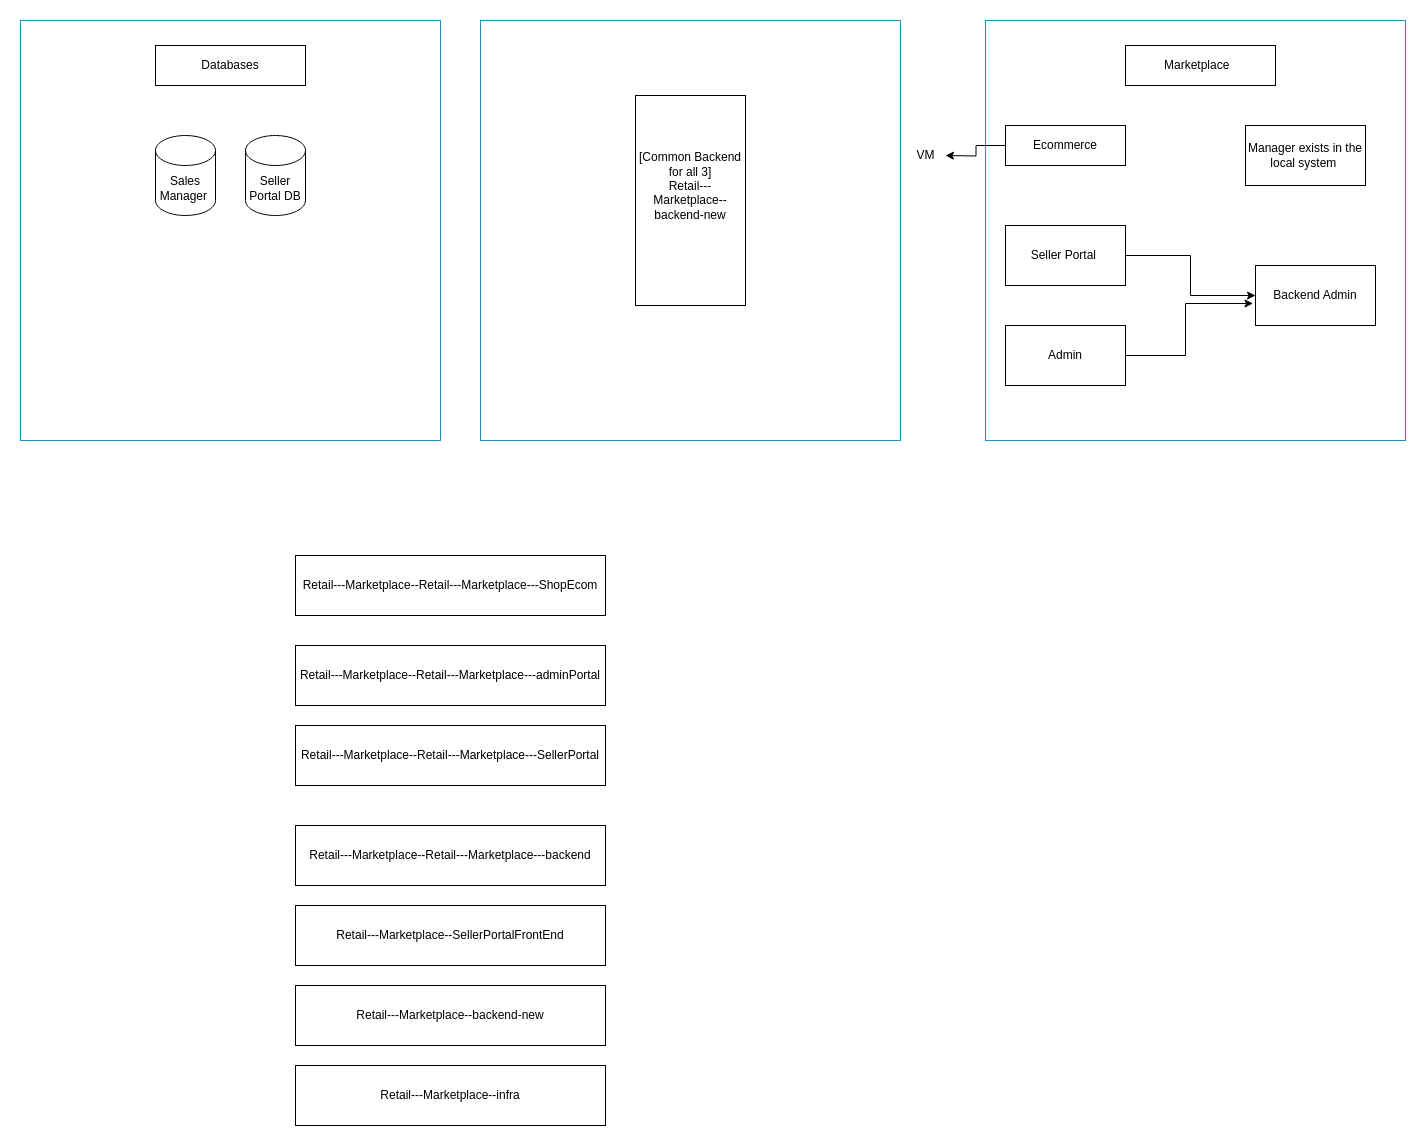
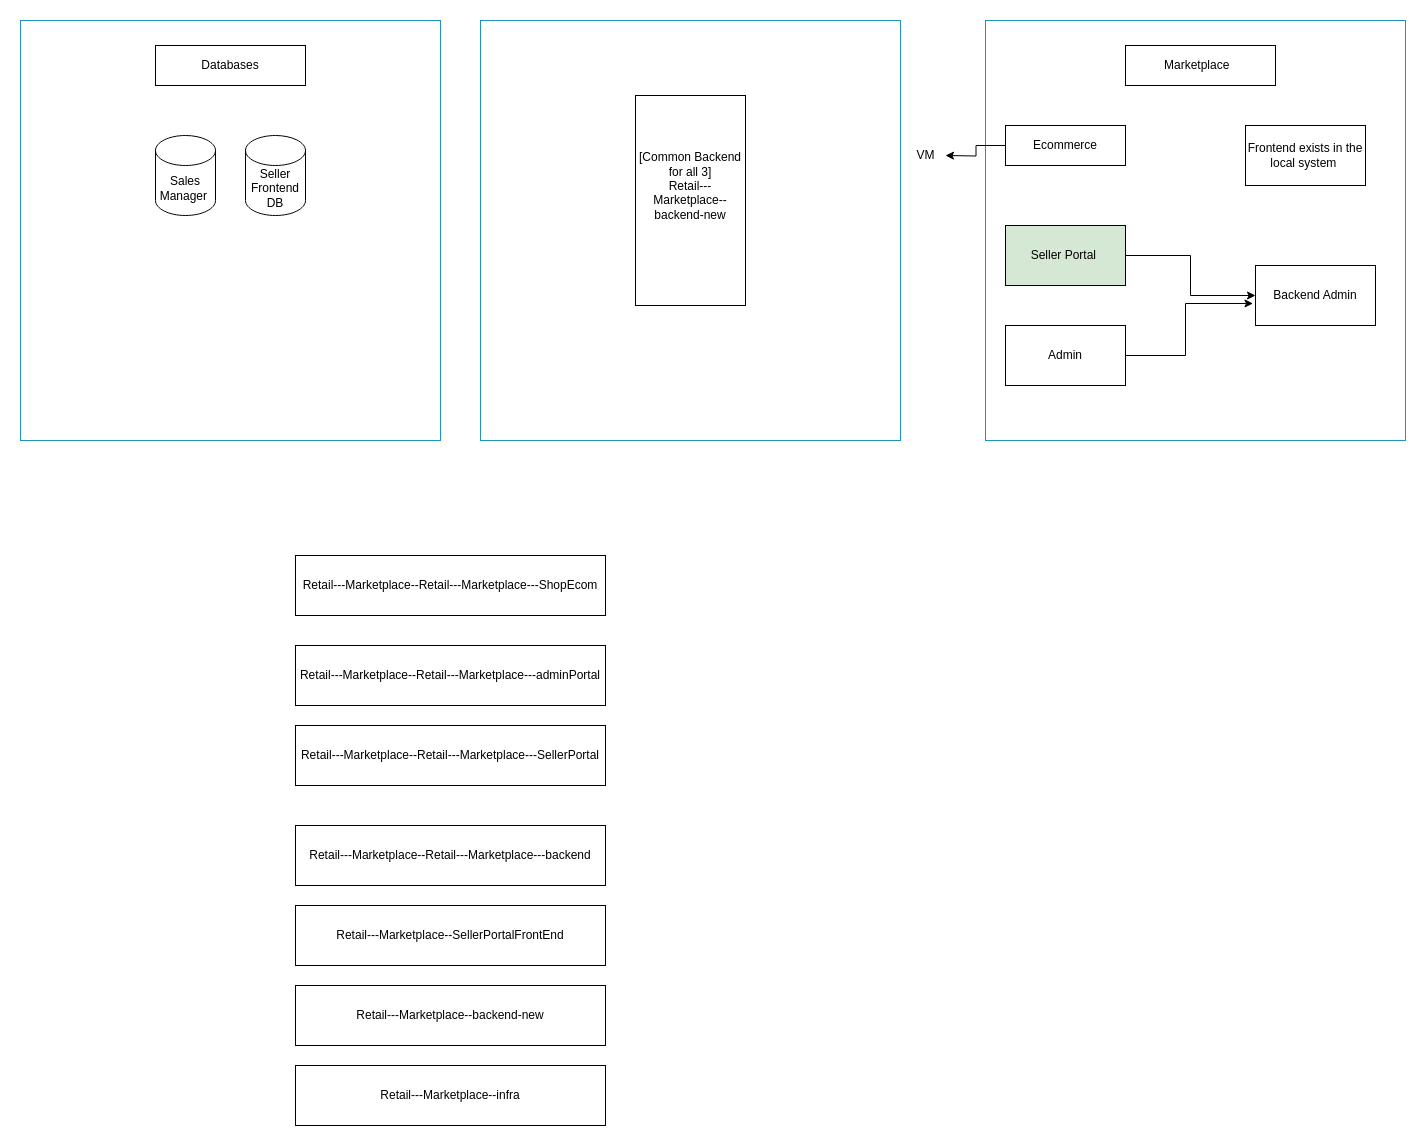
(1306, 156) -> (1306, 156)
(276, 189) -> (276, 189)
(1066, 256) -> (1066, 256)
